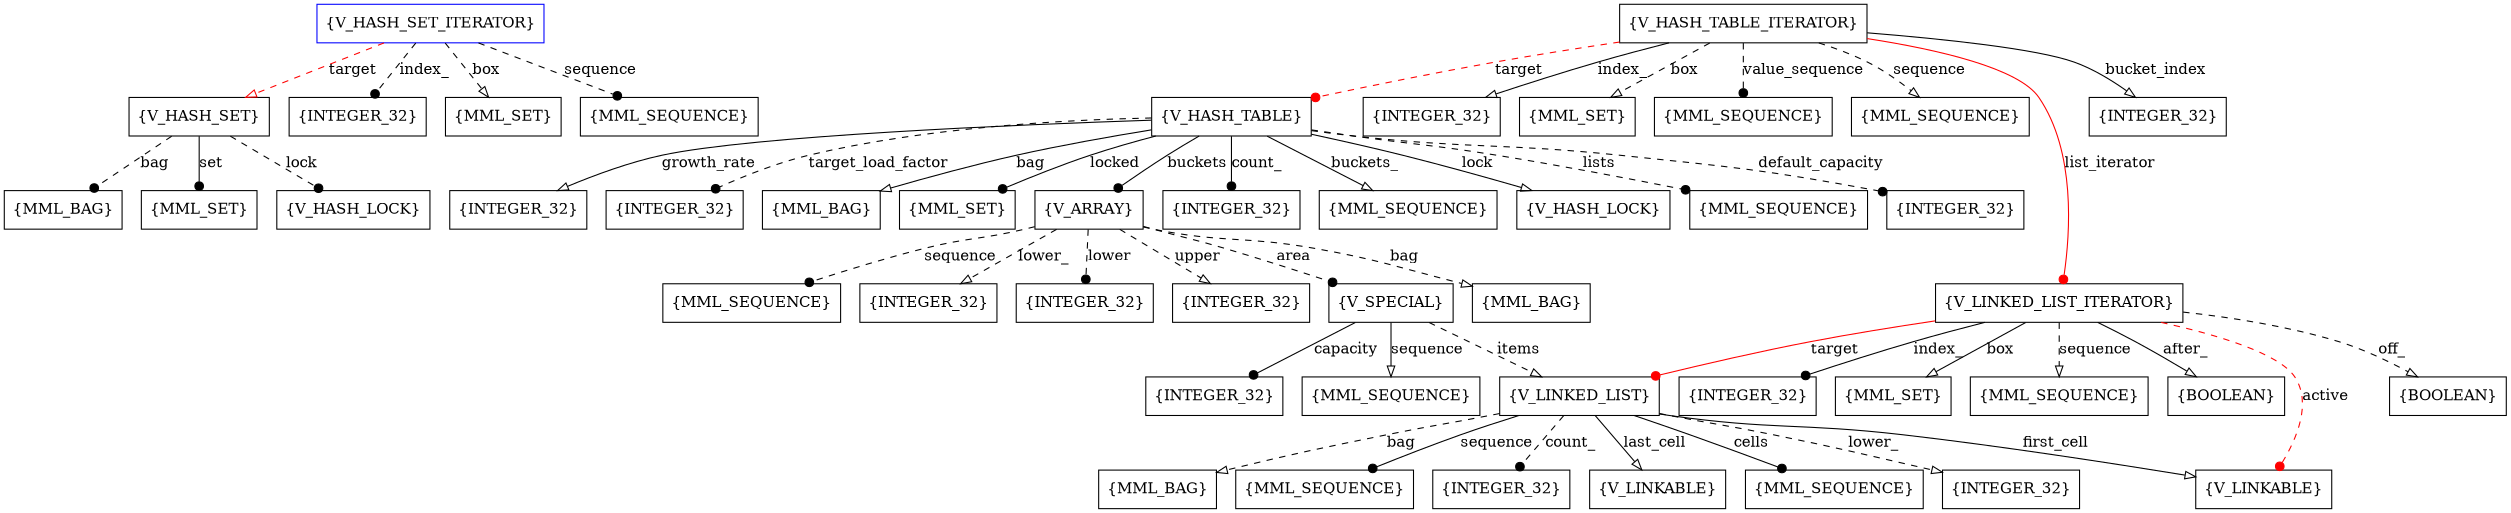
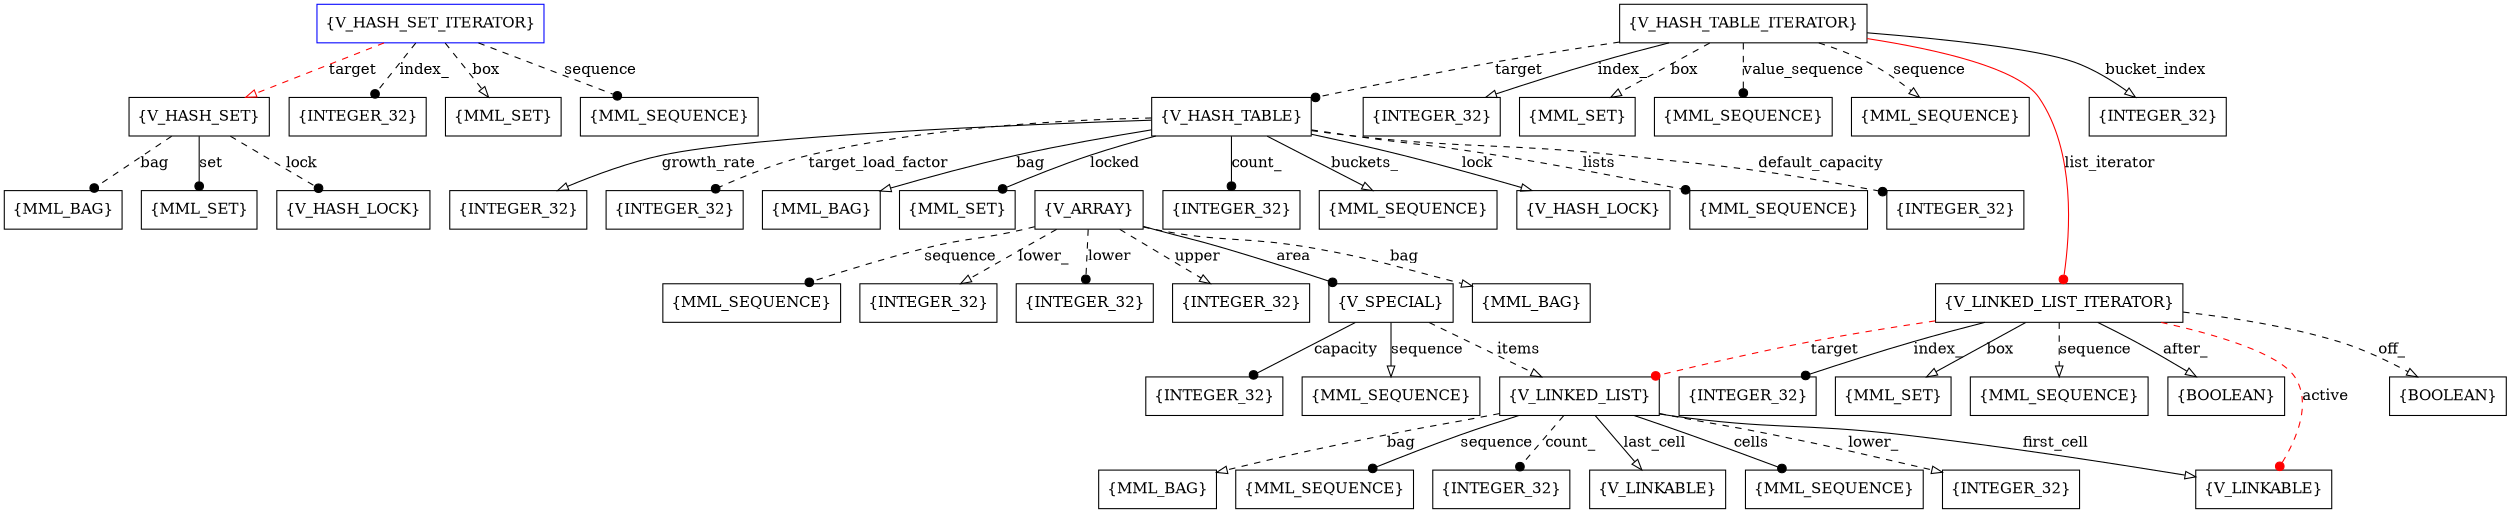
(1469, 67) -> (1469, 67)
(1160, 160) -> none
(1236, 252) -> (1236, 252)
(1797, 344) -> (1797, 344)
